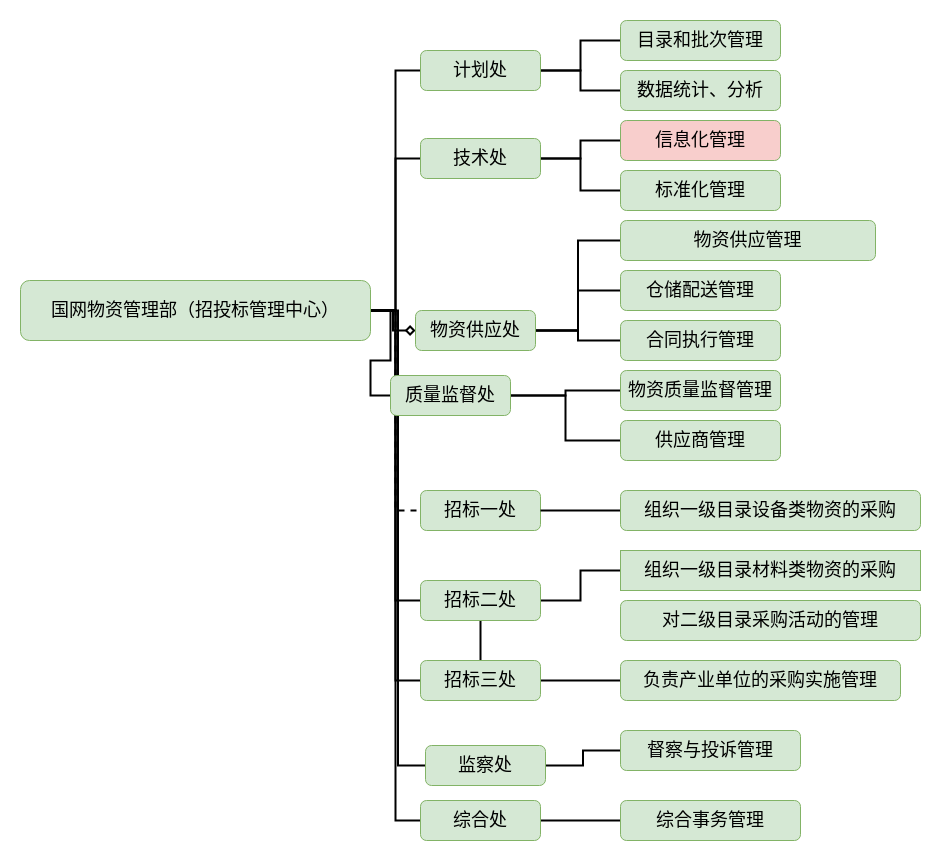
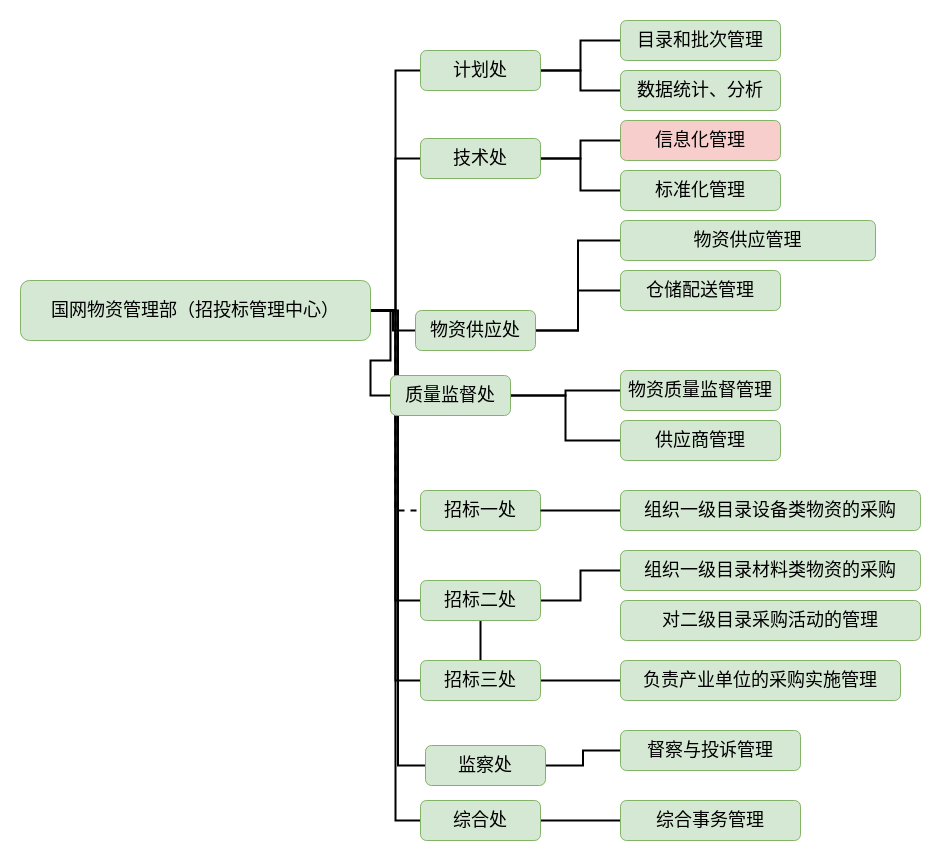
(405, 331) -> (409, 331)
(594, 341) -> none
(701, 341) -> none
(771, 571) -> (771, 571)
